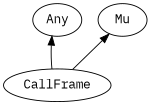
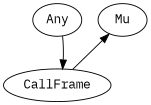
(51, 57) -> (63, 48)
